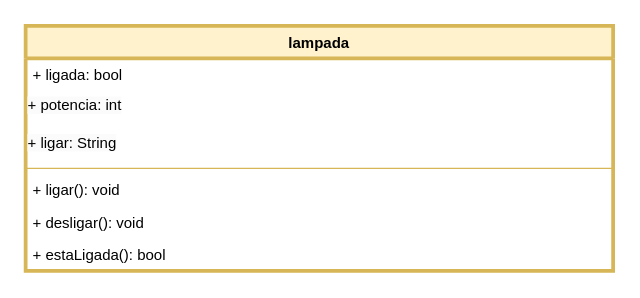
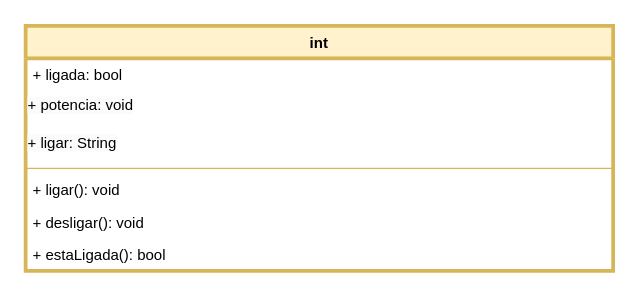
(319, 43) -> (319, 43)
(81, 106) -> (86, 106)
